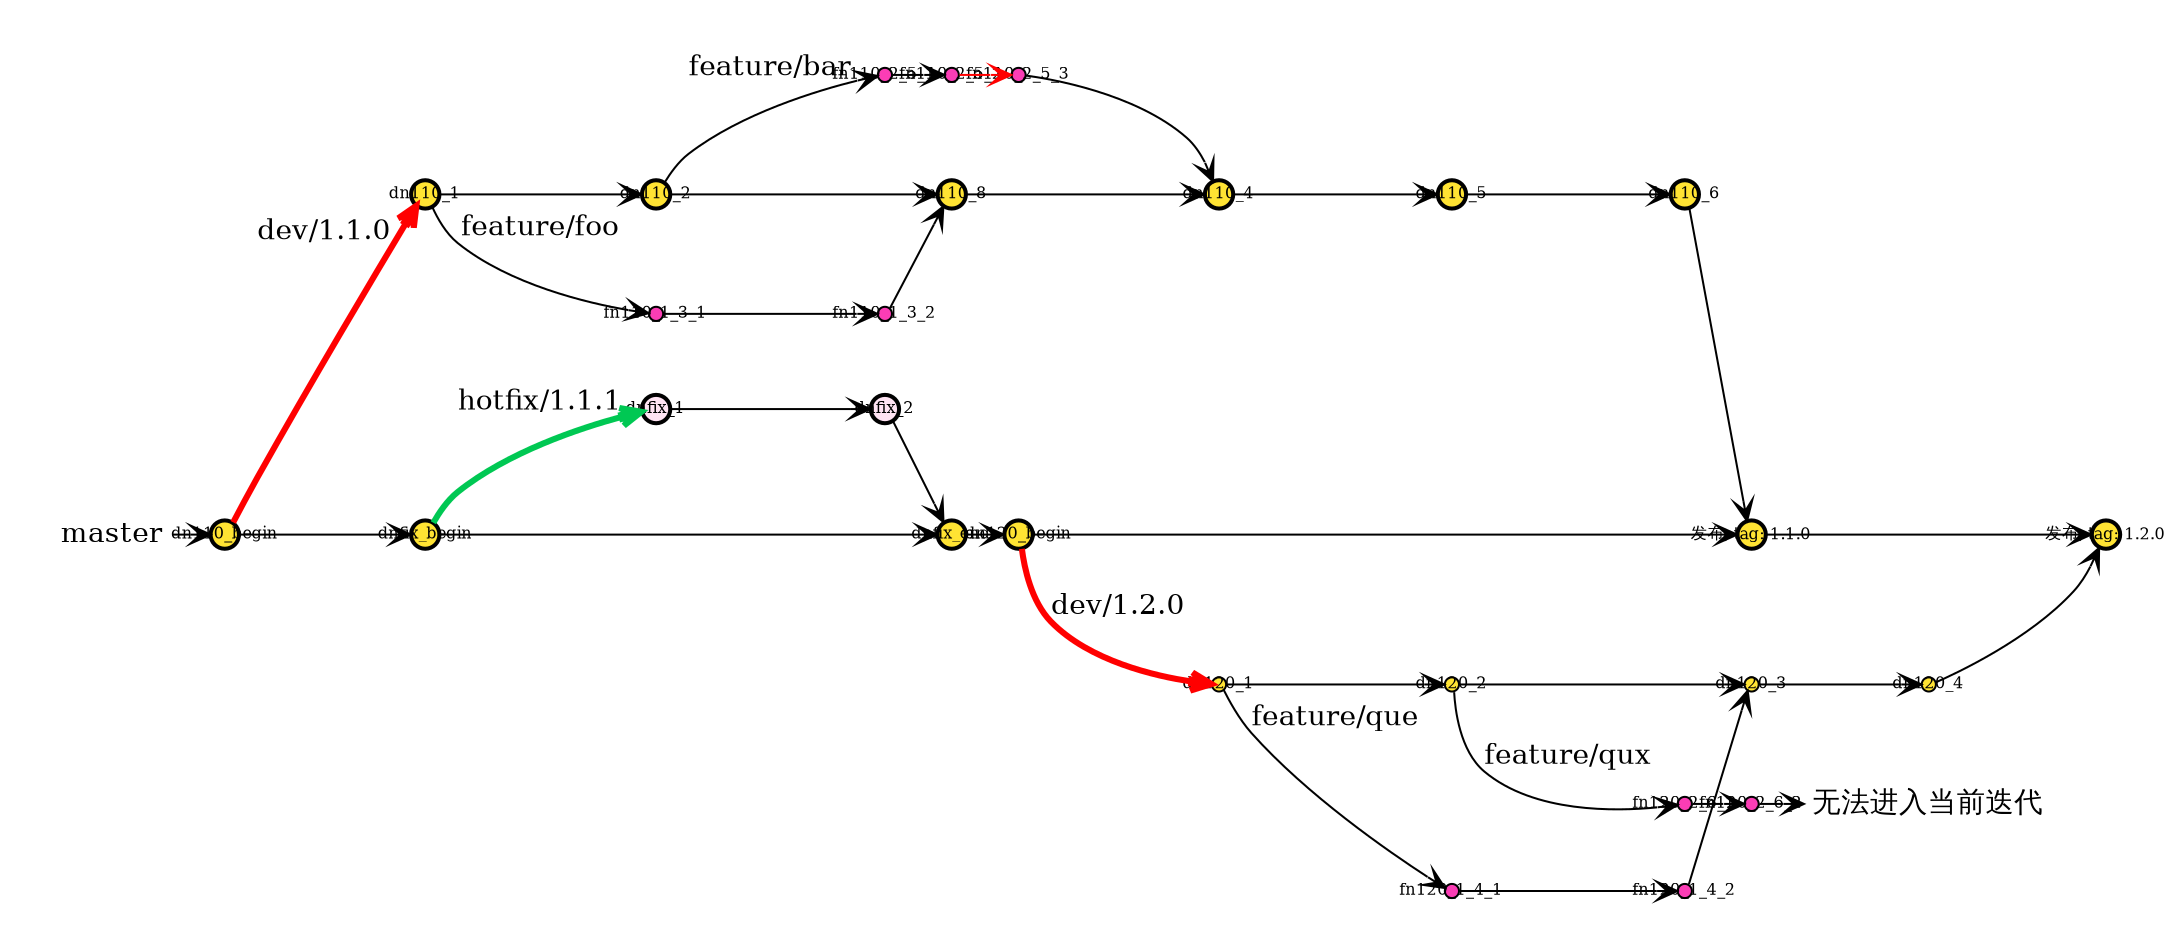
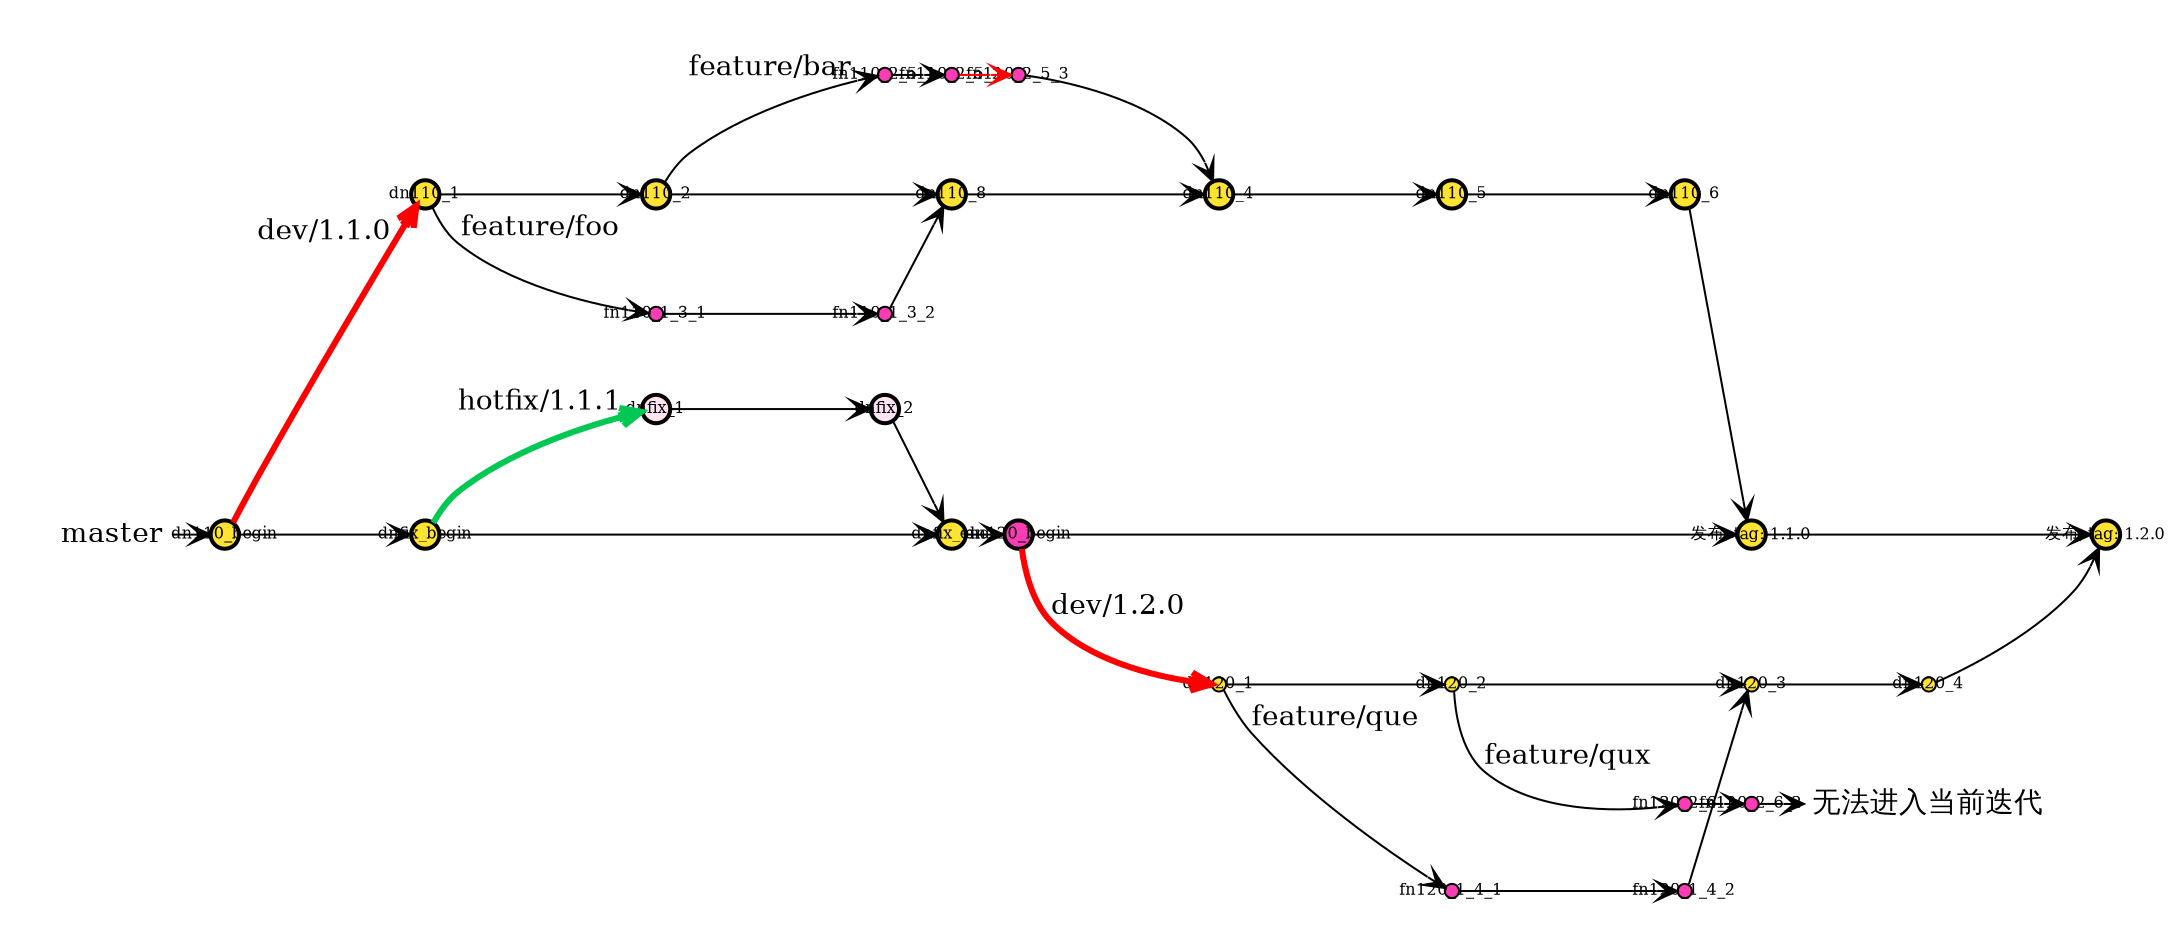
(1019, 535) -> (1019, 535)
